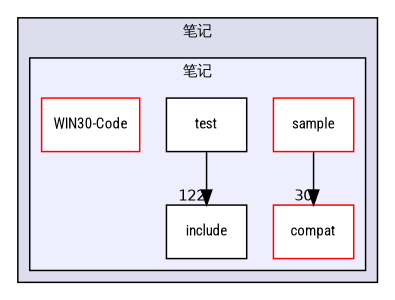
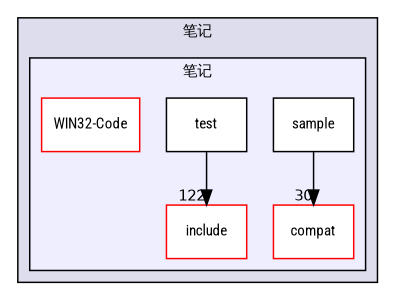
(91, 125) -> (91, 125)
(314, 125) -> (314, 125)
(207, 232) -> (207, 232)
